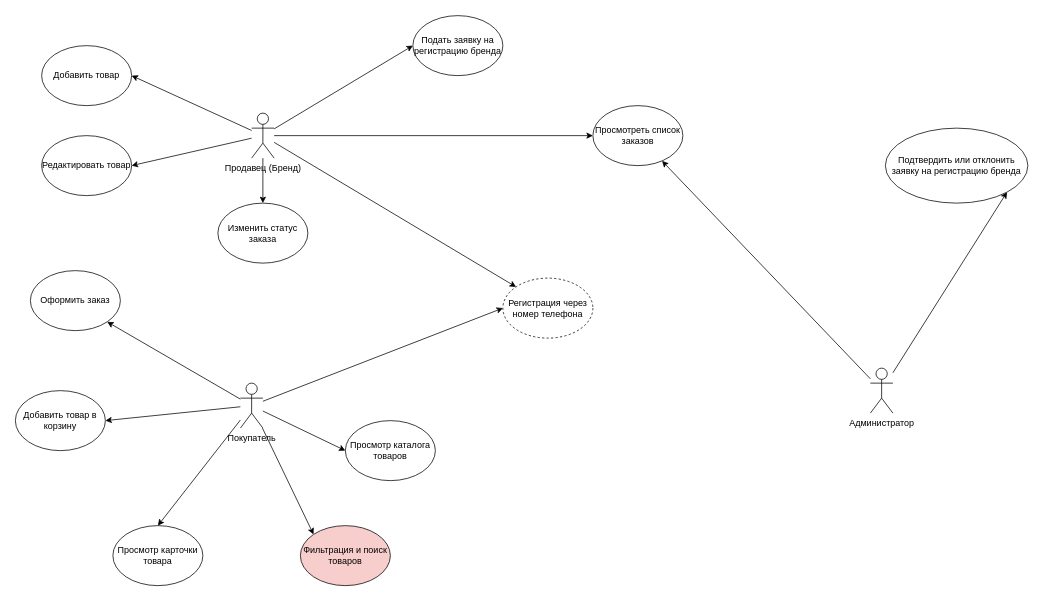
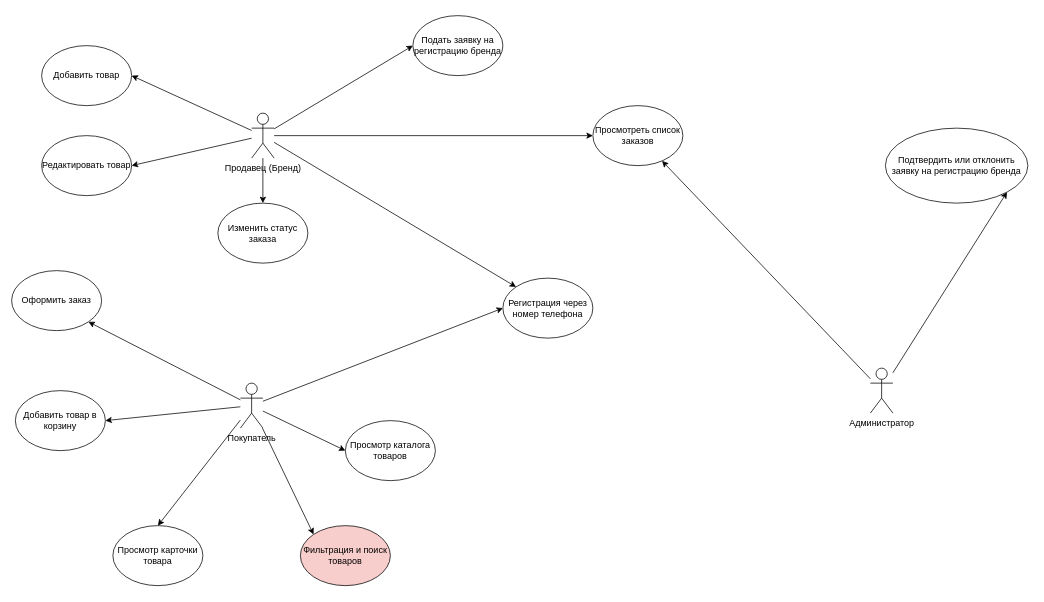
(75, 300) -> (57, 300)
(548, 308) -> (548, 308)
